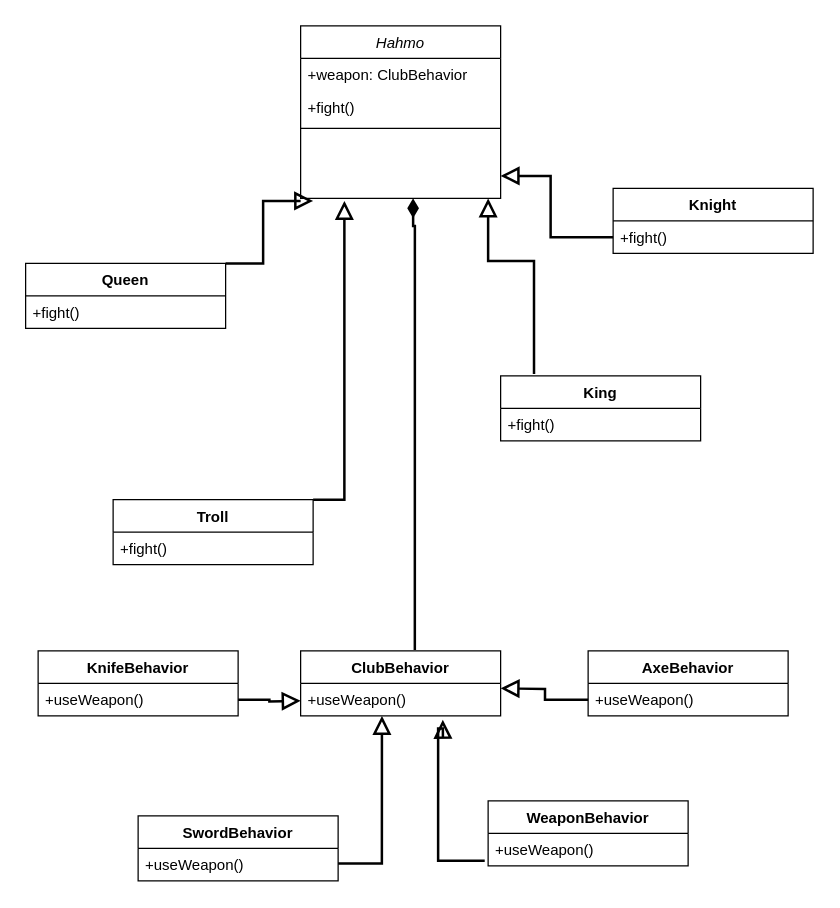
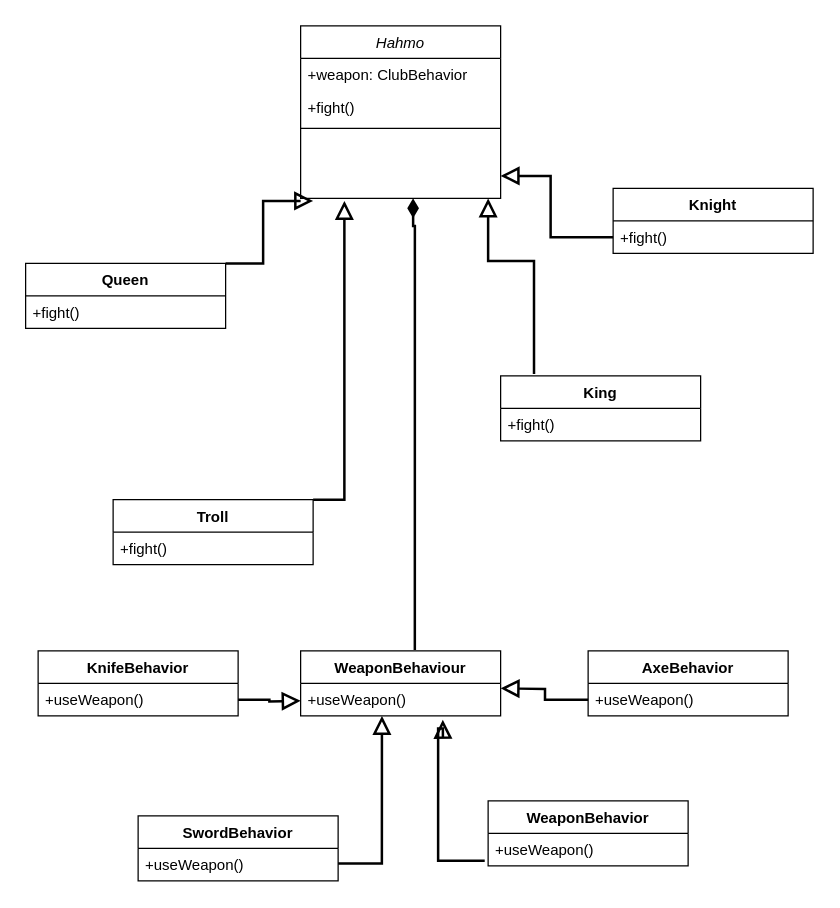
(400, 668) -> (400, 668)
